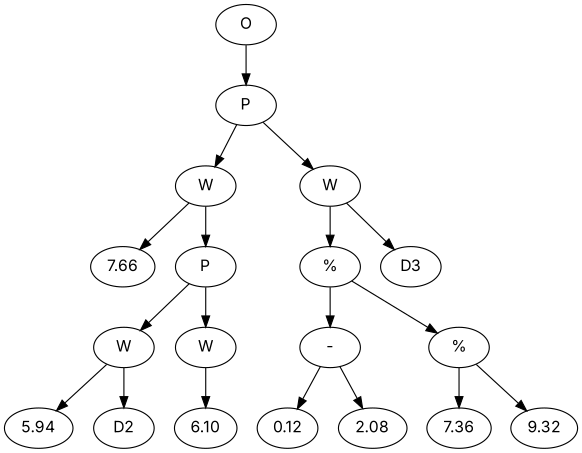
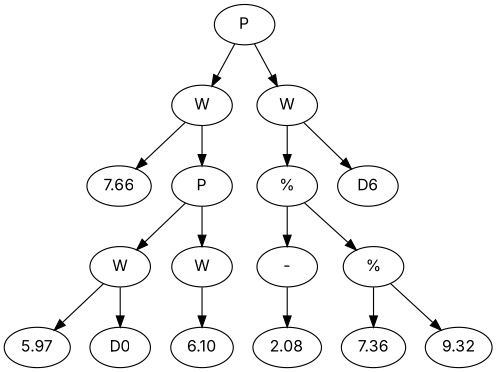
(246, 25) -> none
(411, 267) -> (368, 186)
(39, 428) -> (37, 347)
(124, 428) -> (120, 347)
(288, 428) -> none
